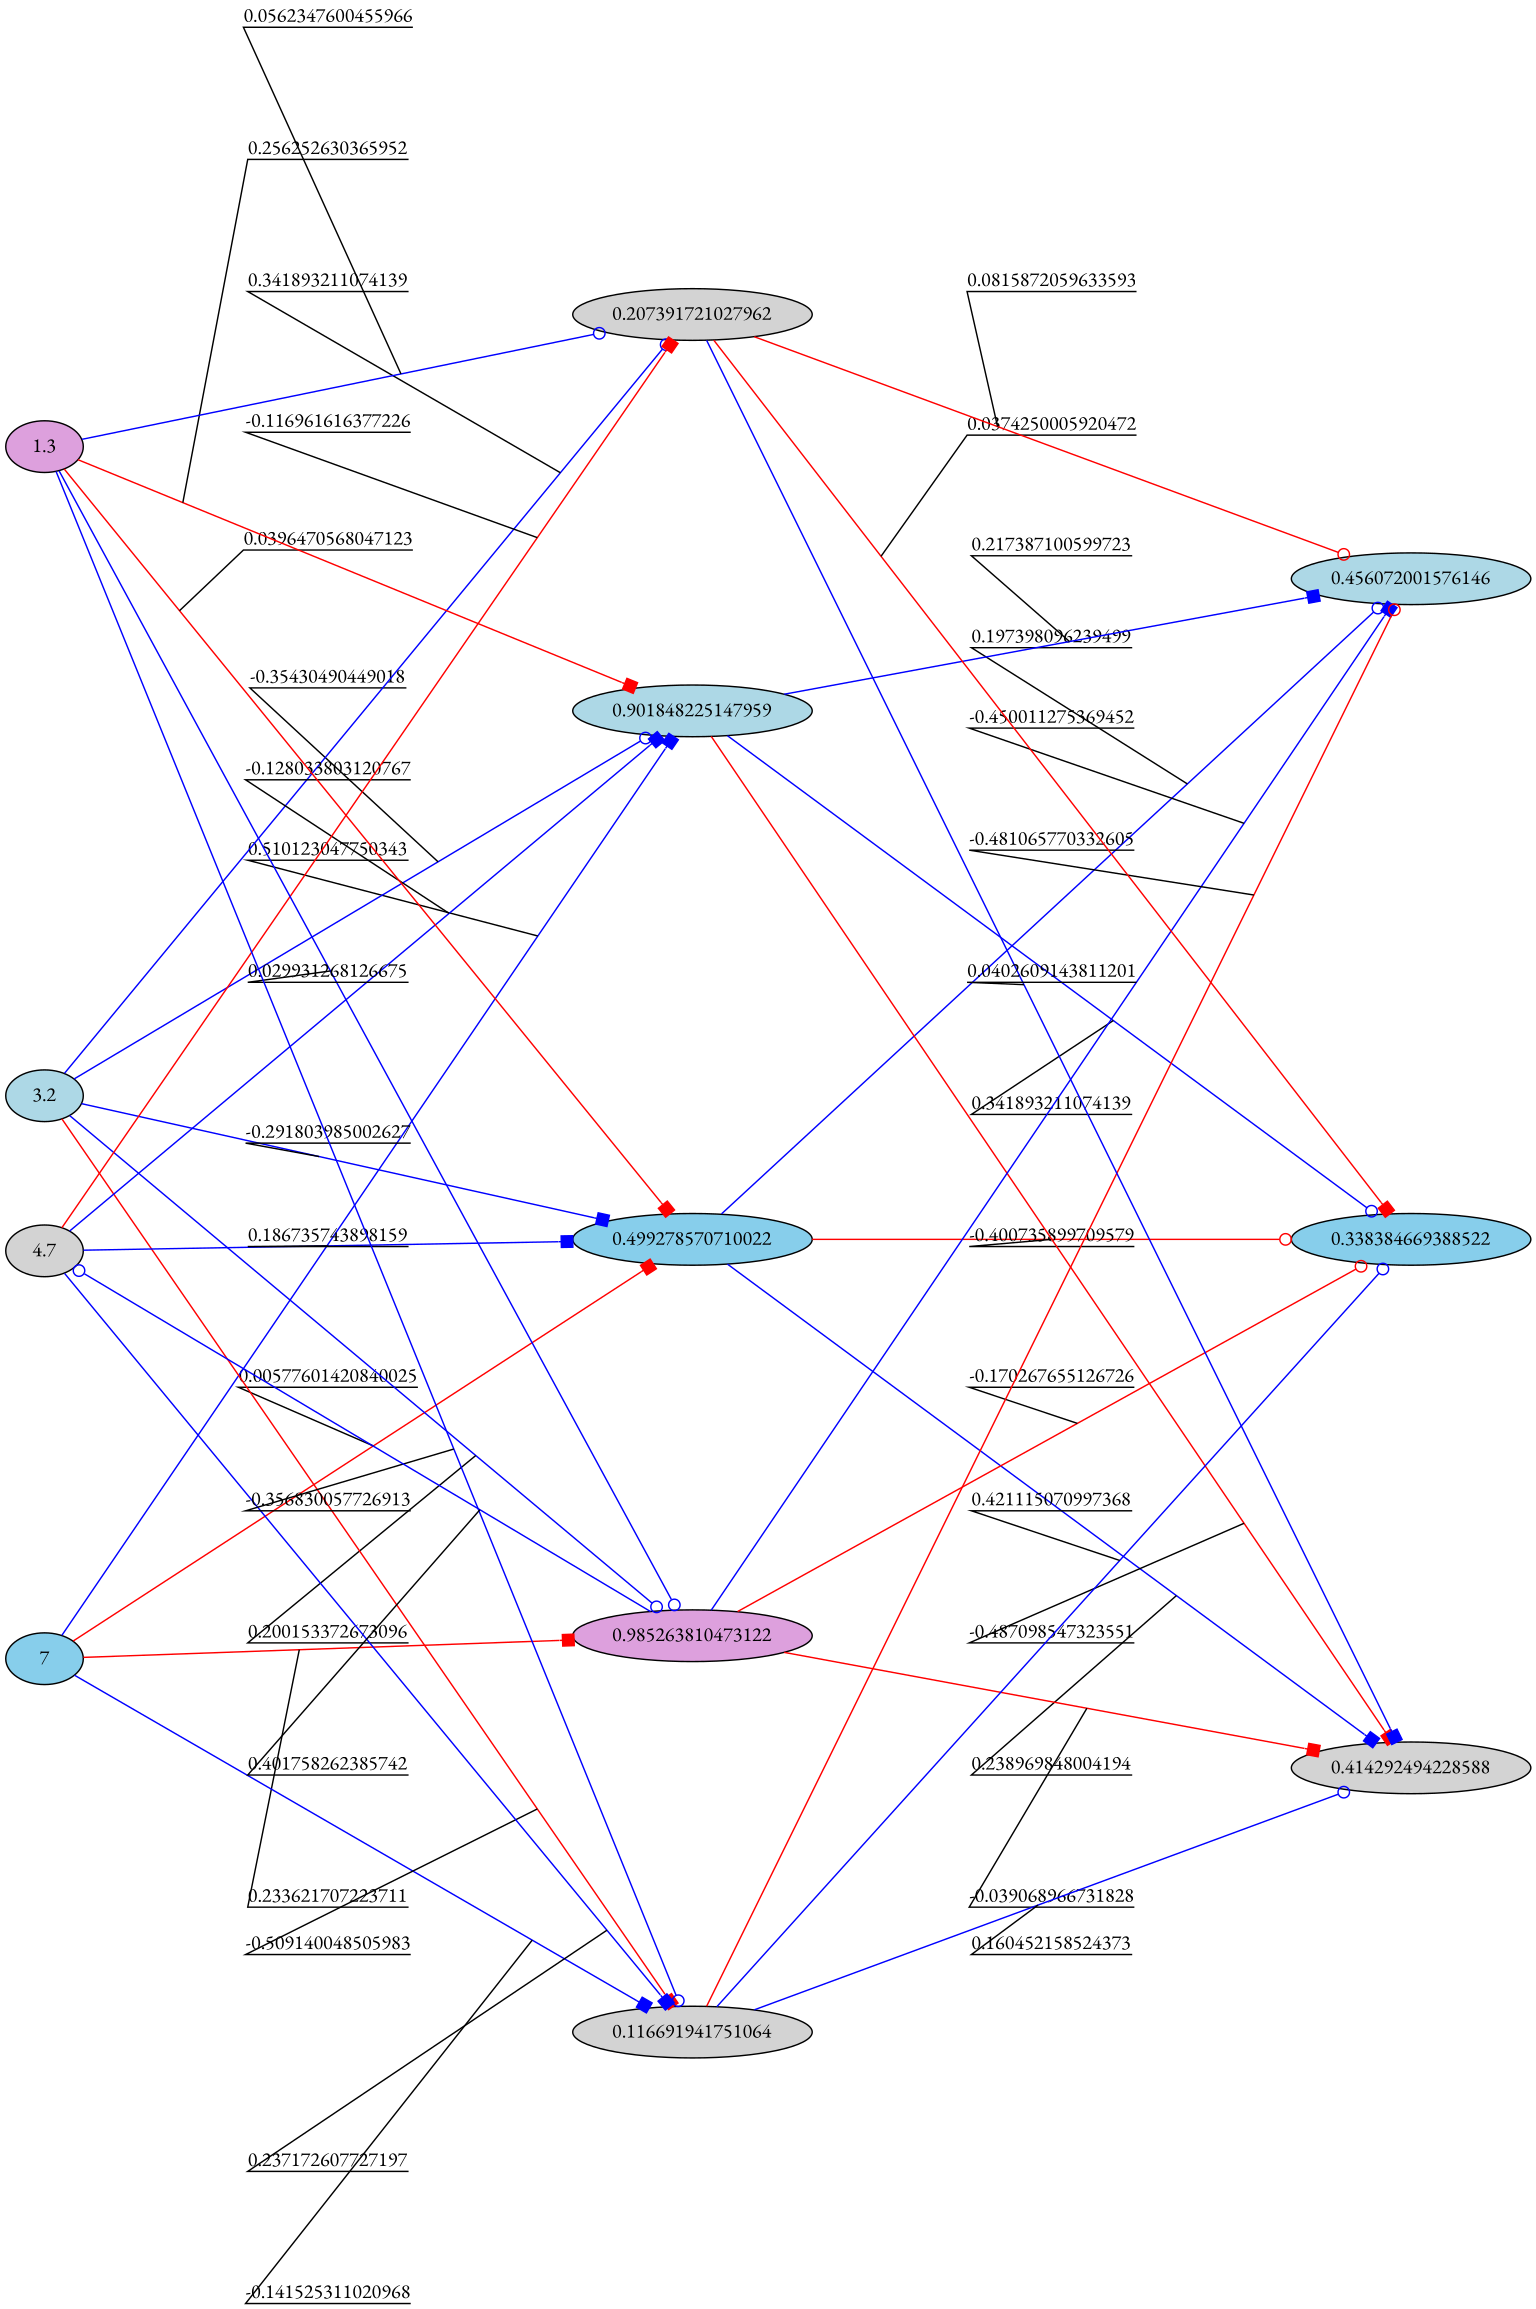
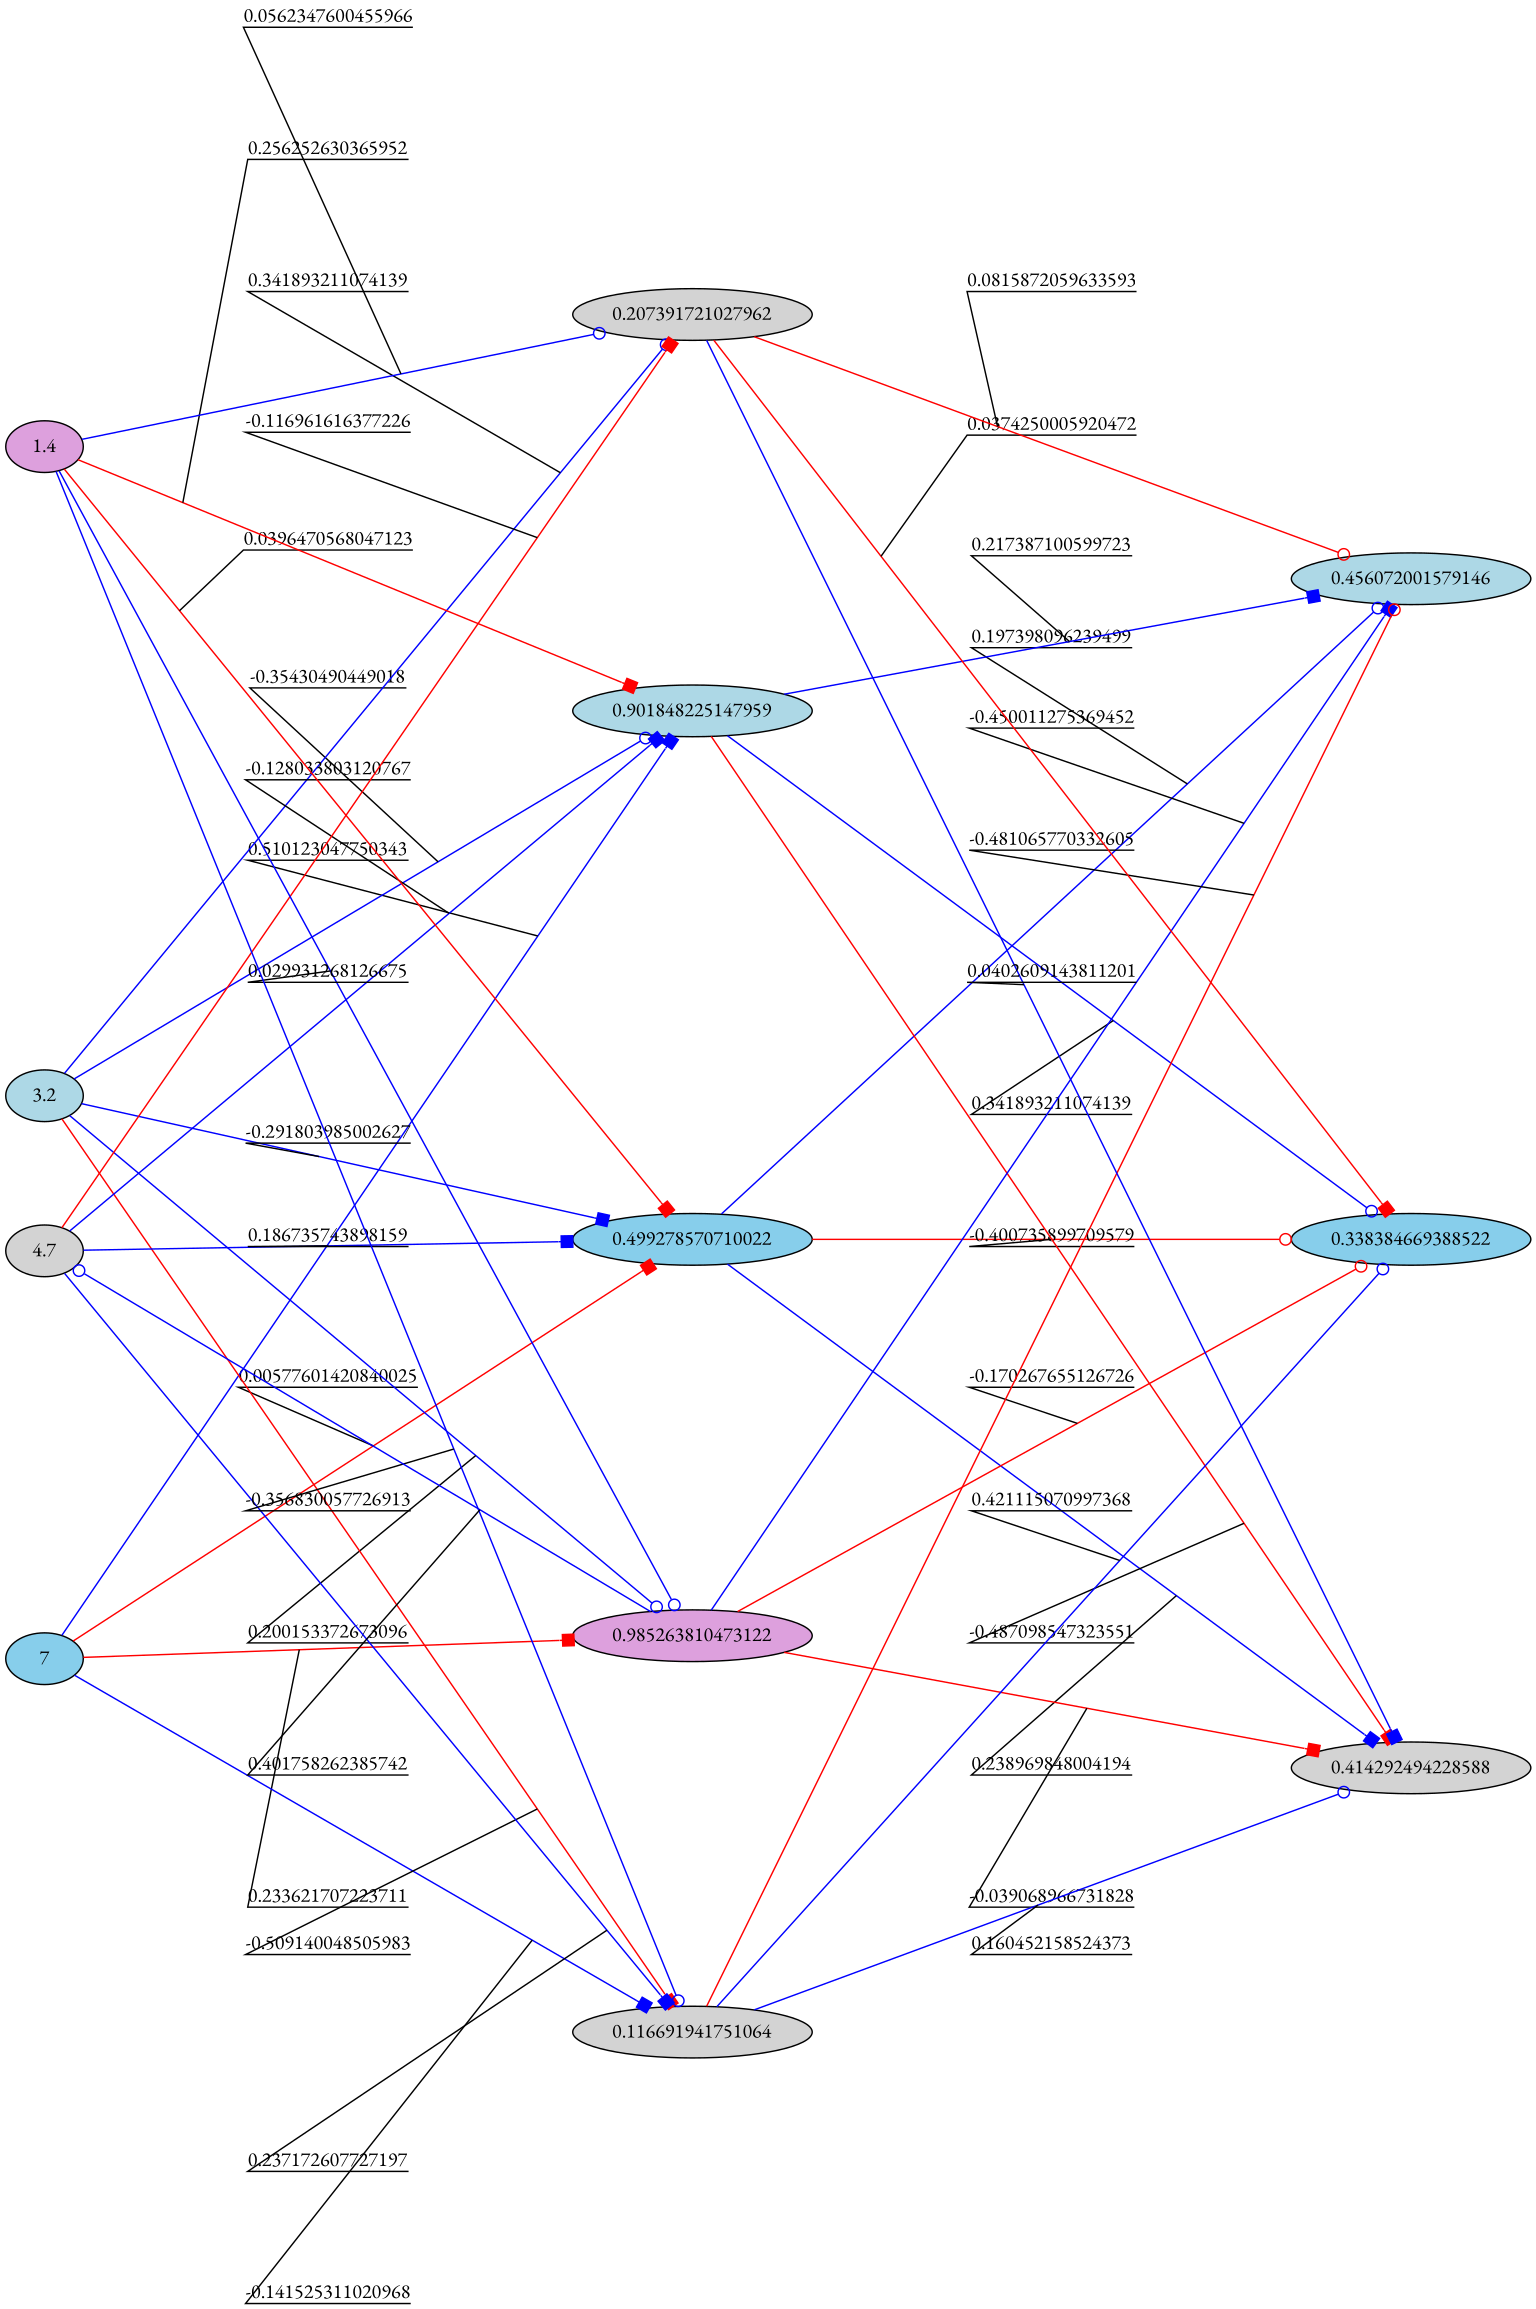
(45, 447) -> (45, 447)
(1411, 579) -> (1411, 579)
